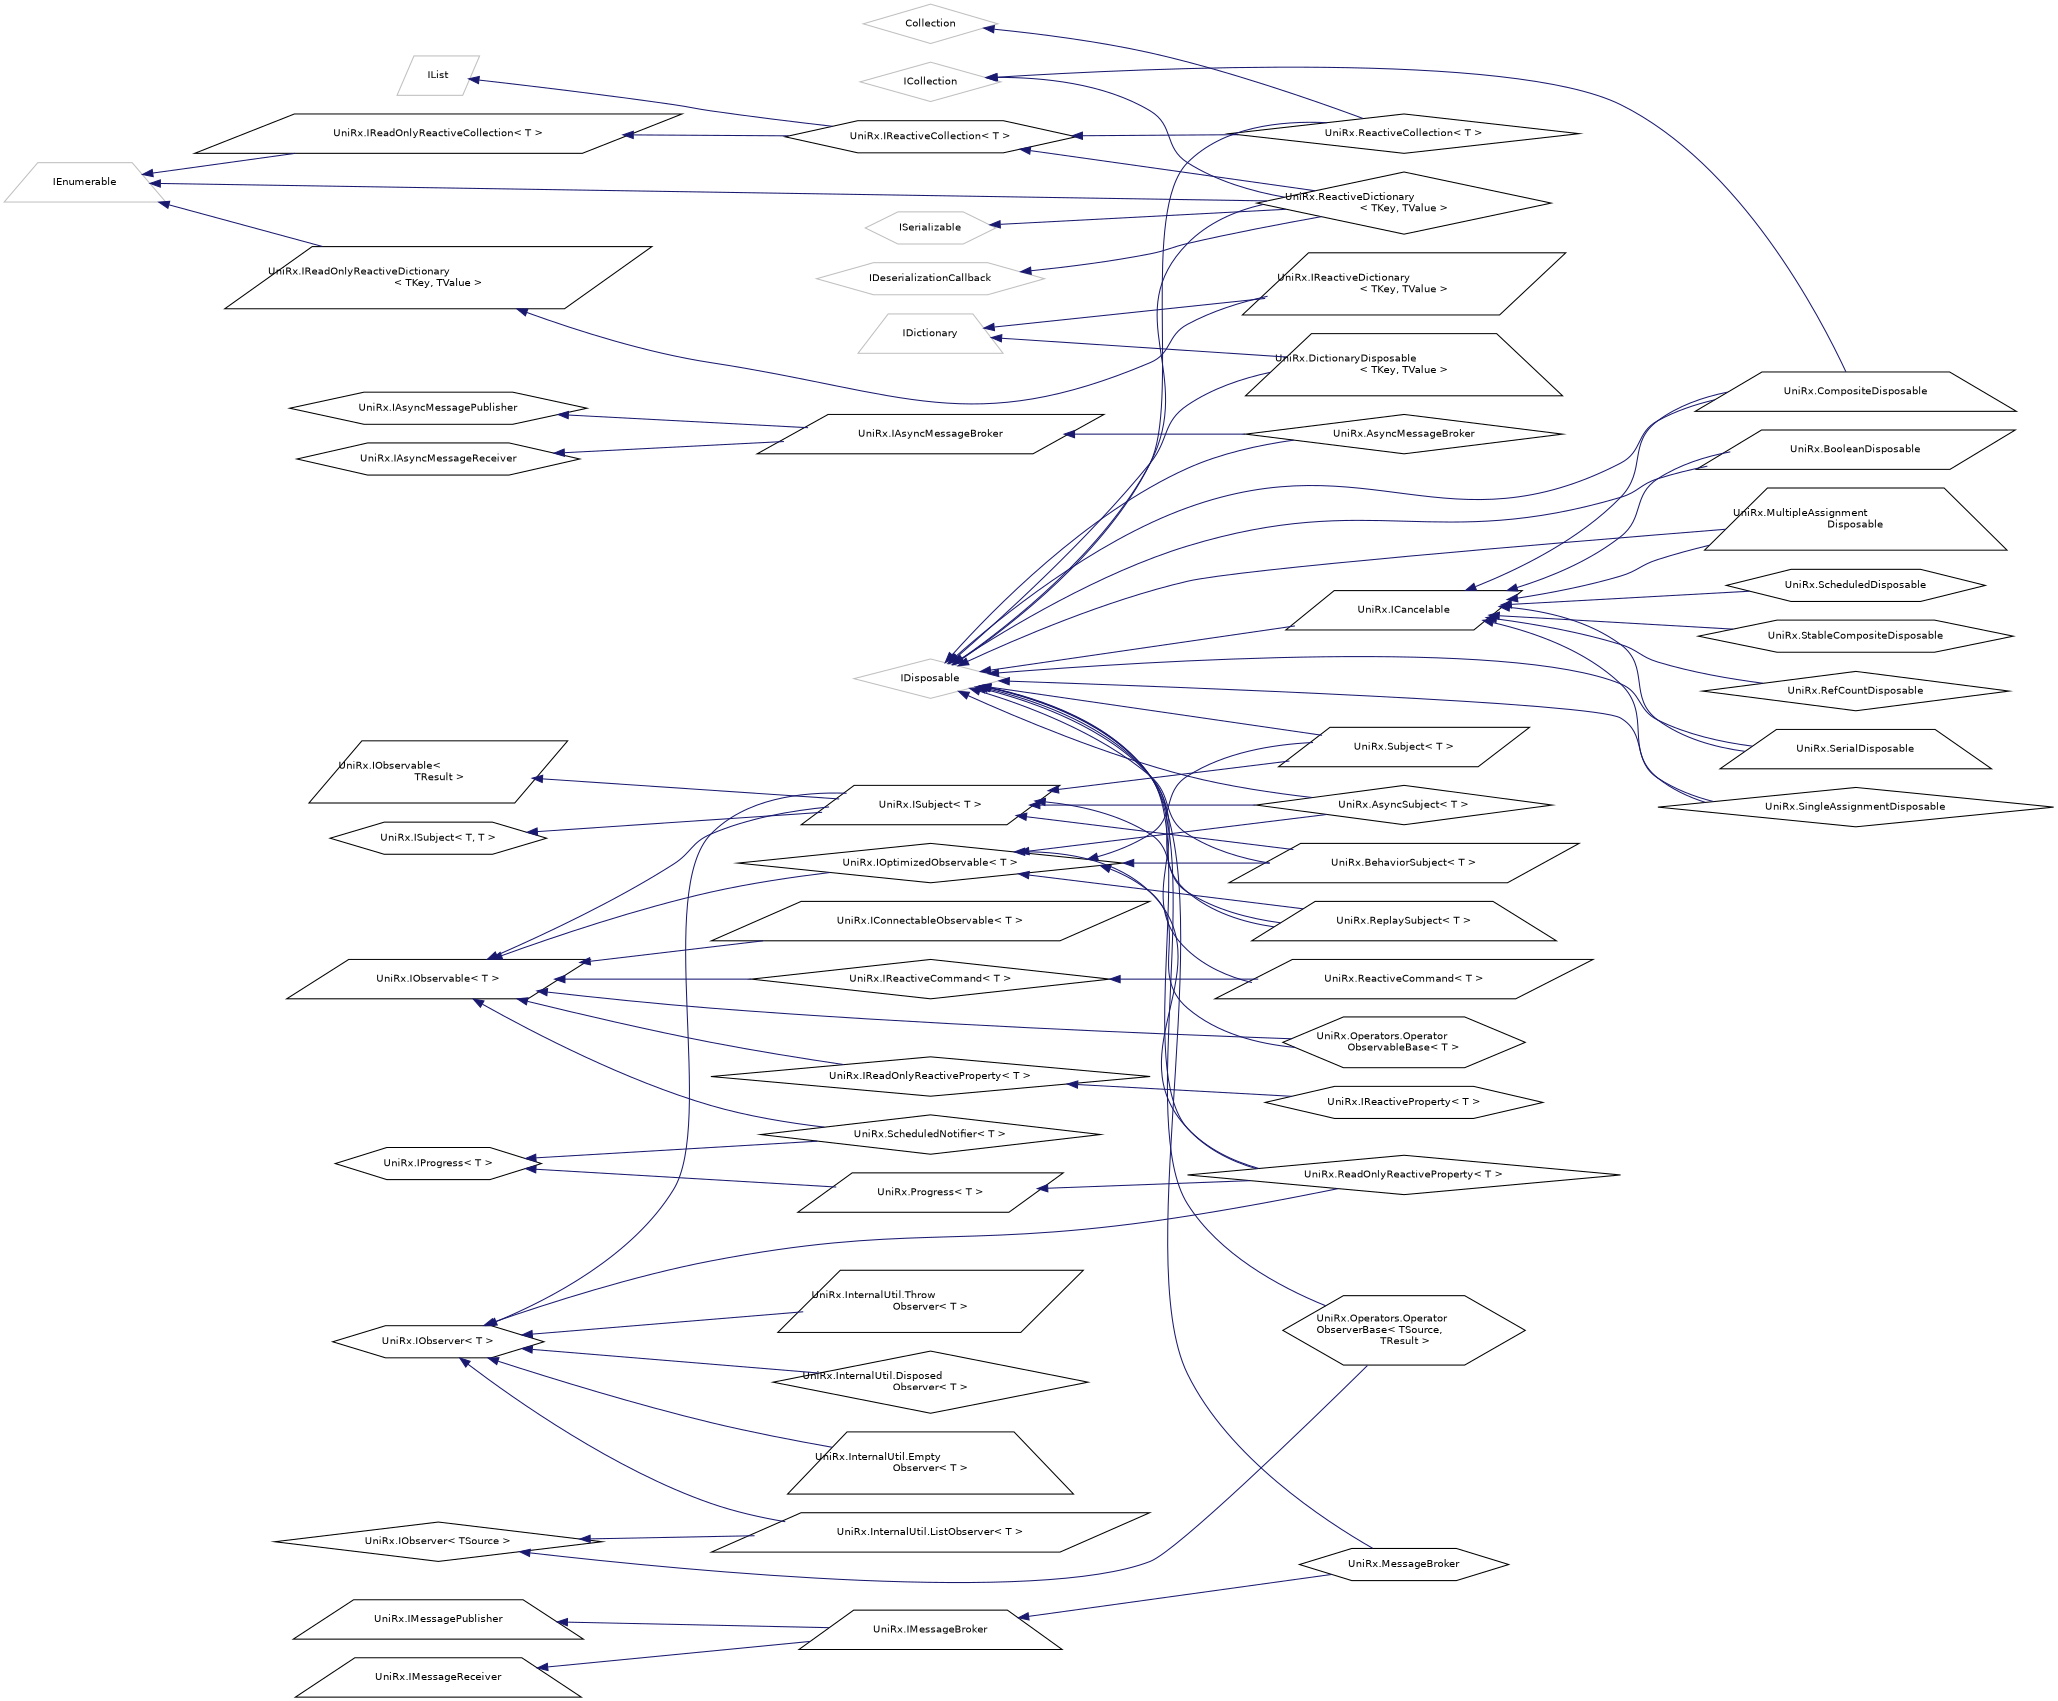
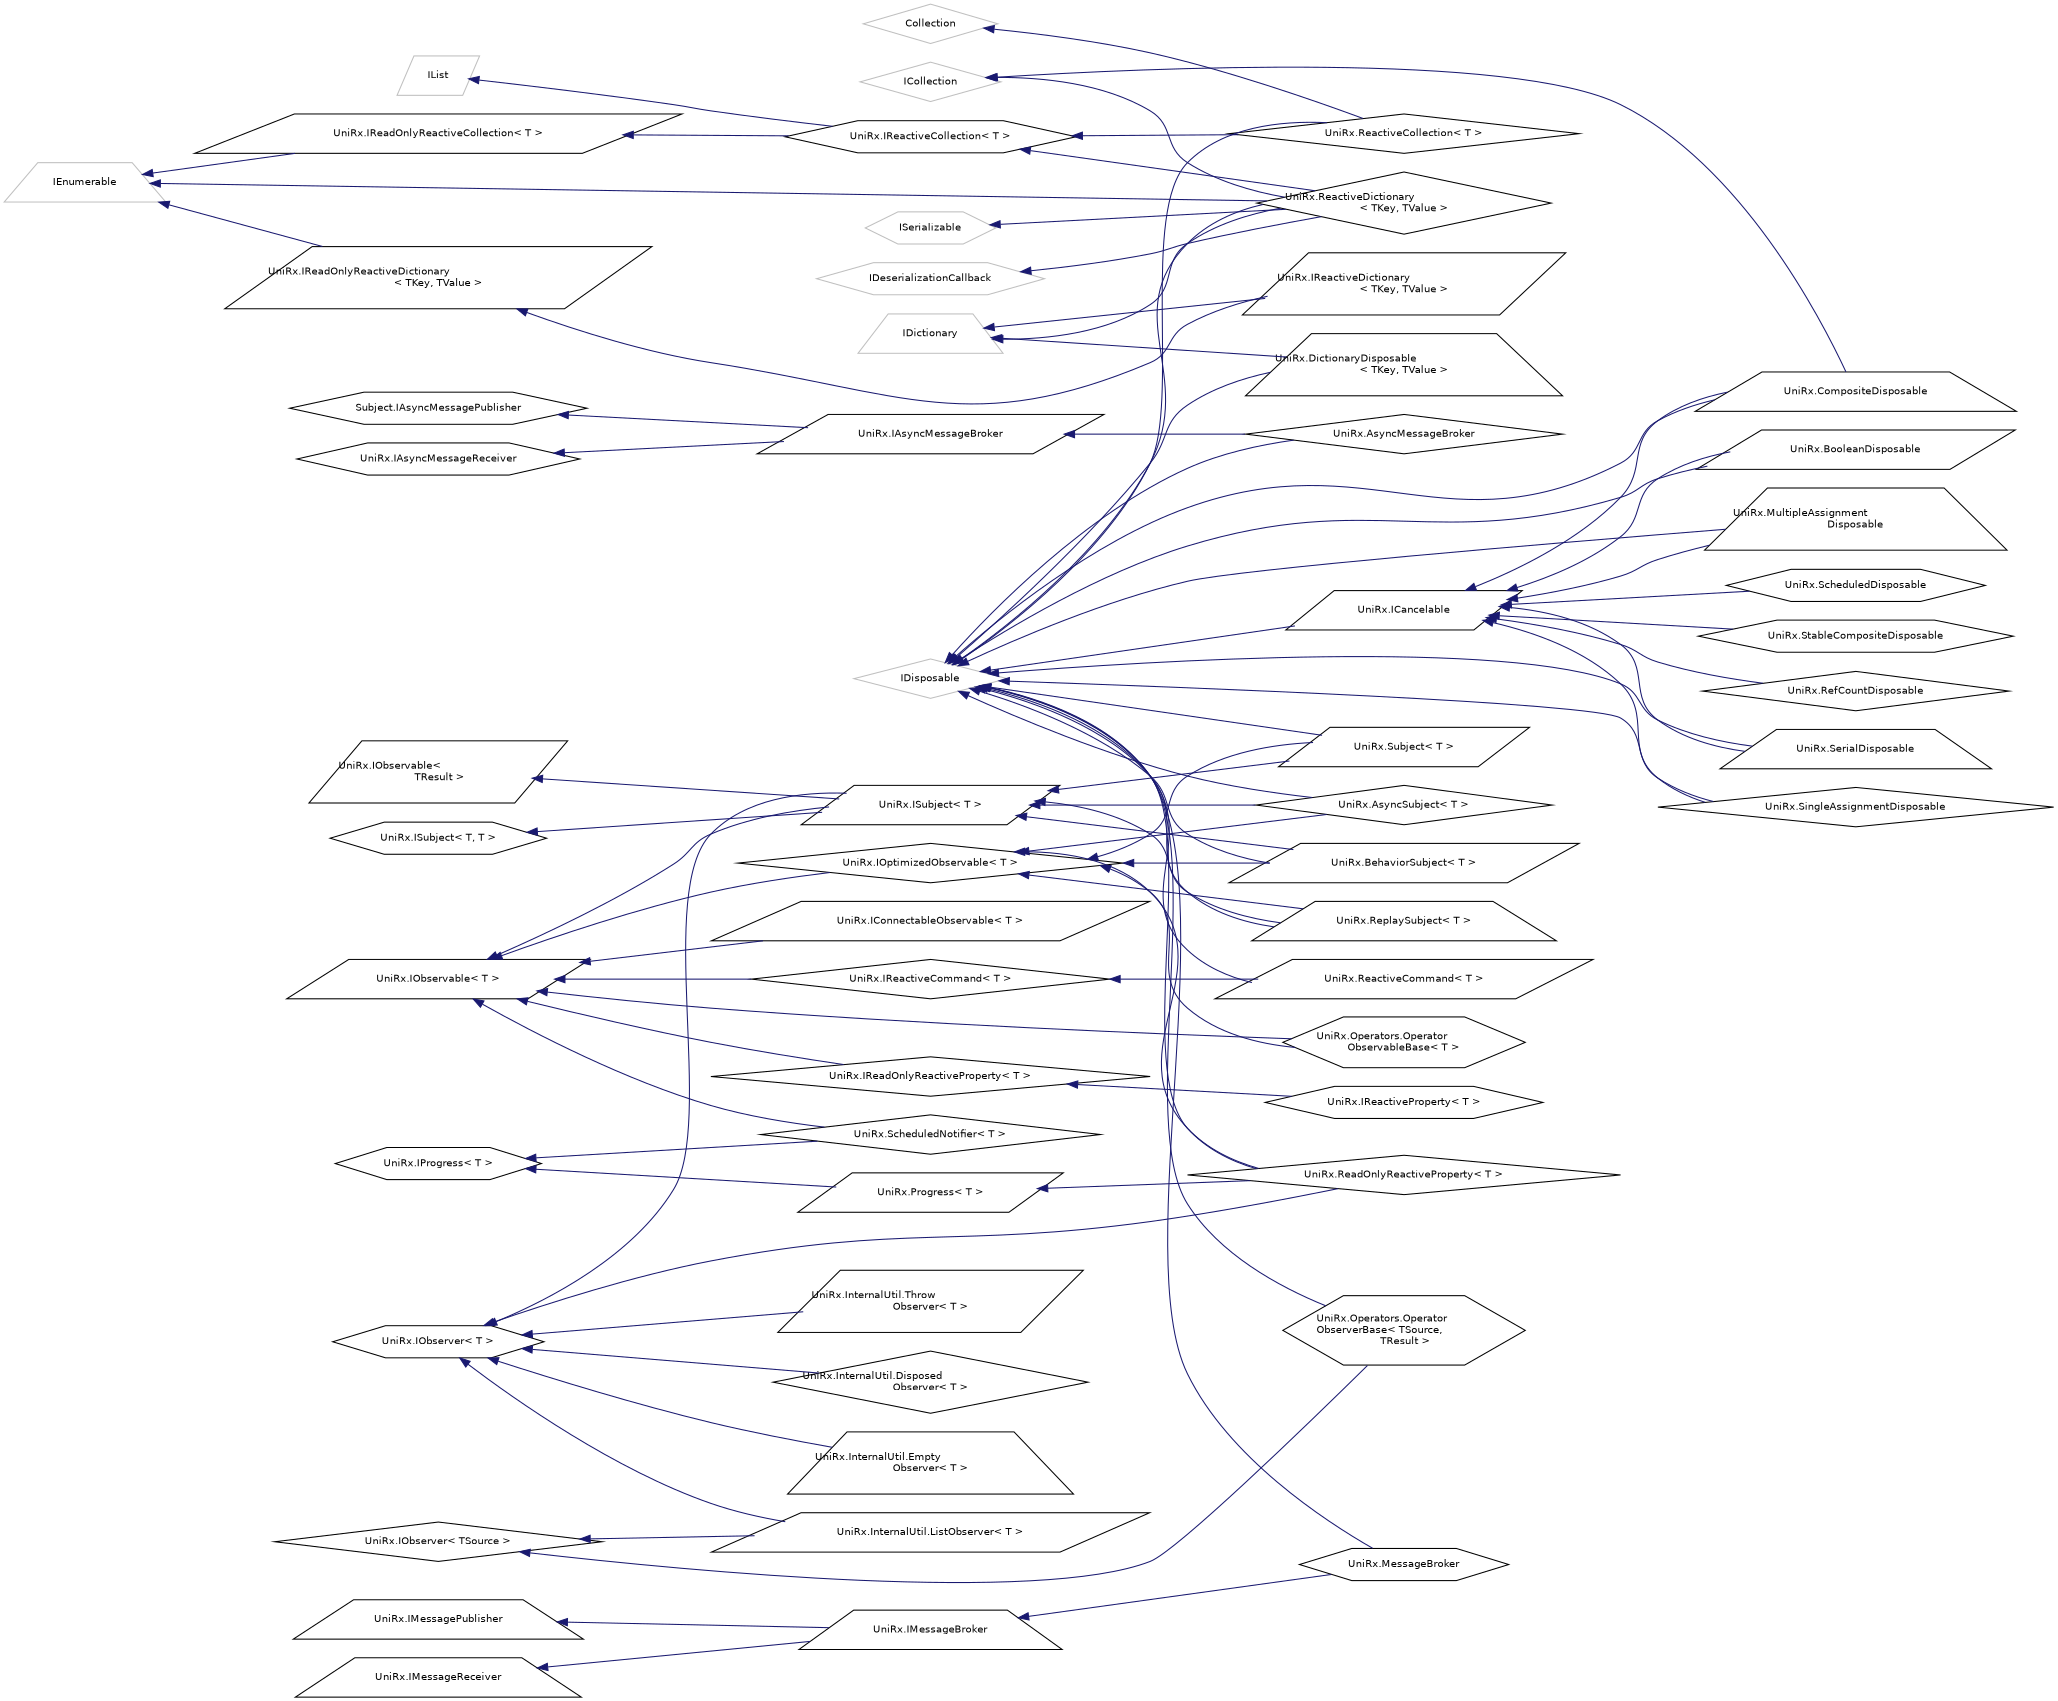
none -> (1152, 303)
(438, 408) -> (438, 408)
